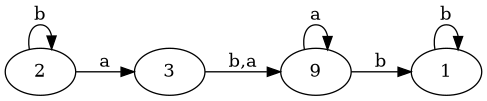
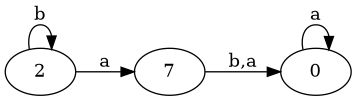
(170, 72) -> (170, 72)
(316, 72) -> (316, 72)
(446, 72) -> none
